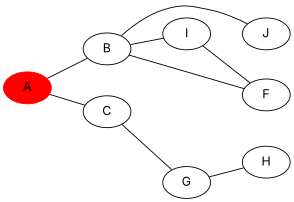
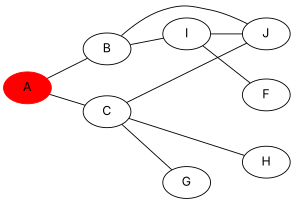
none -> (227, 34)
(187, 72) -> none
none -> (187, 73)
(227, 172) -> (187, 137)
